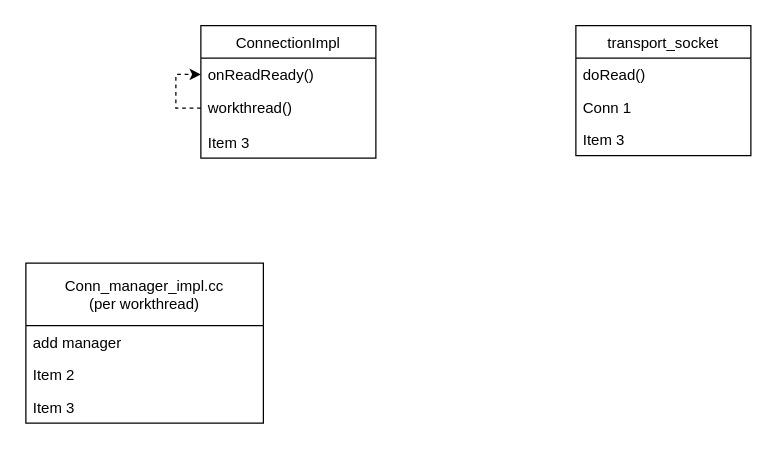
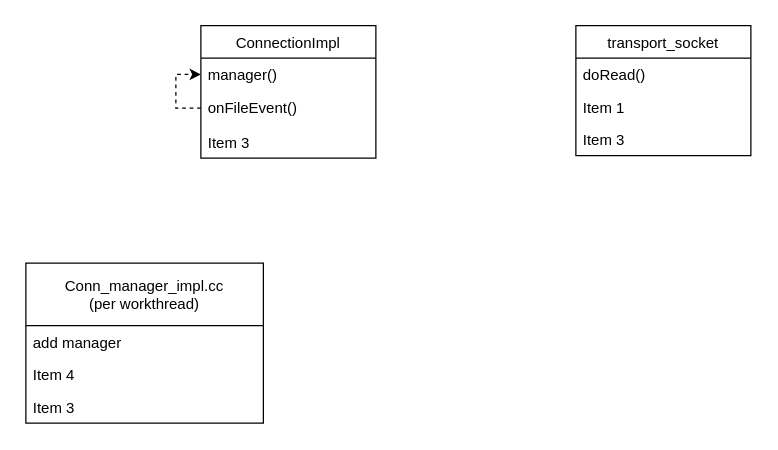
(262, 75) -> (245, 75)
(258, 108) -> (258, 108)
(606, 108) -> (606, 108)
(56, 375) -> (56, 375)
